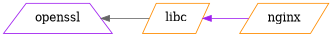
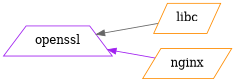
(230, 18) -> (136, 55)
